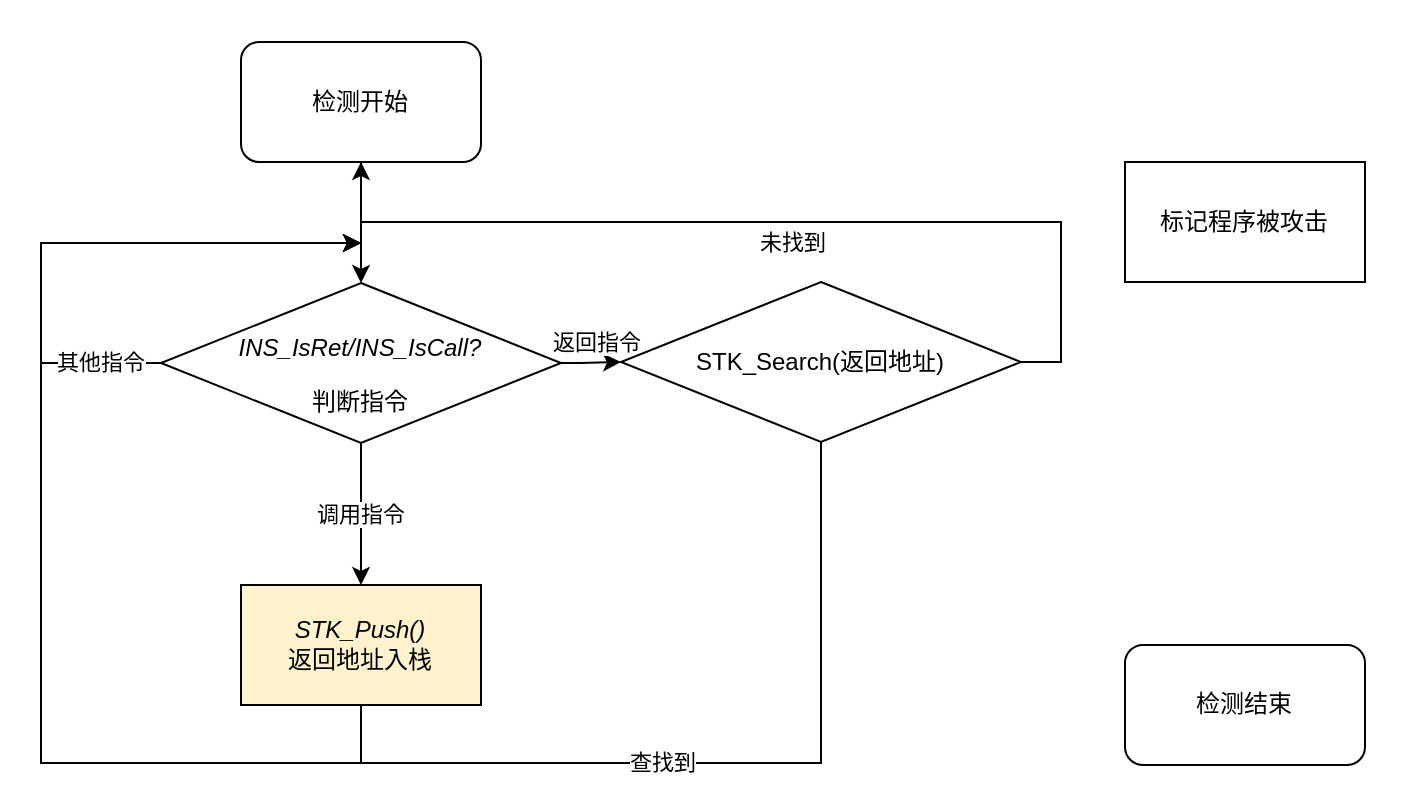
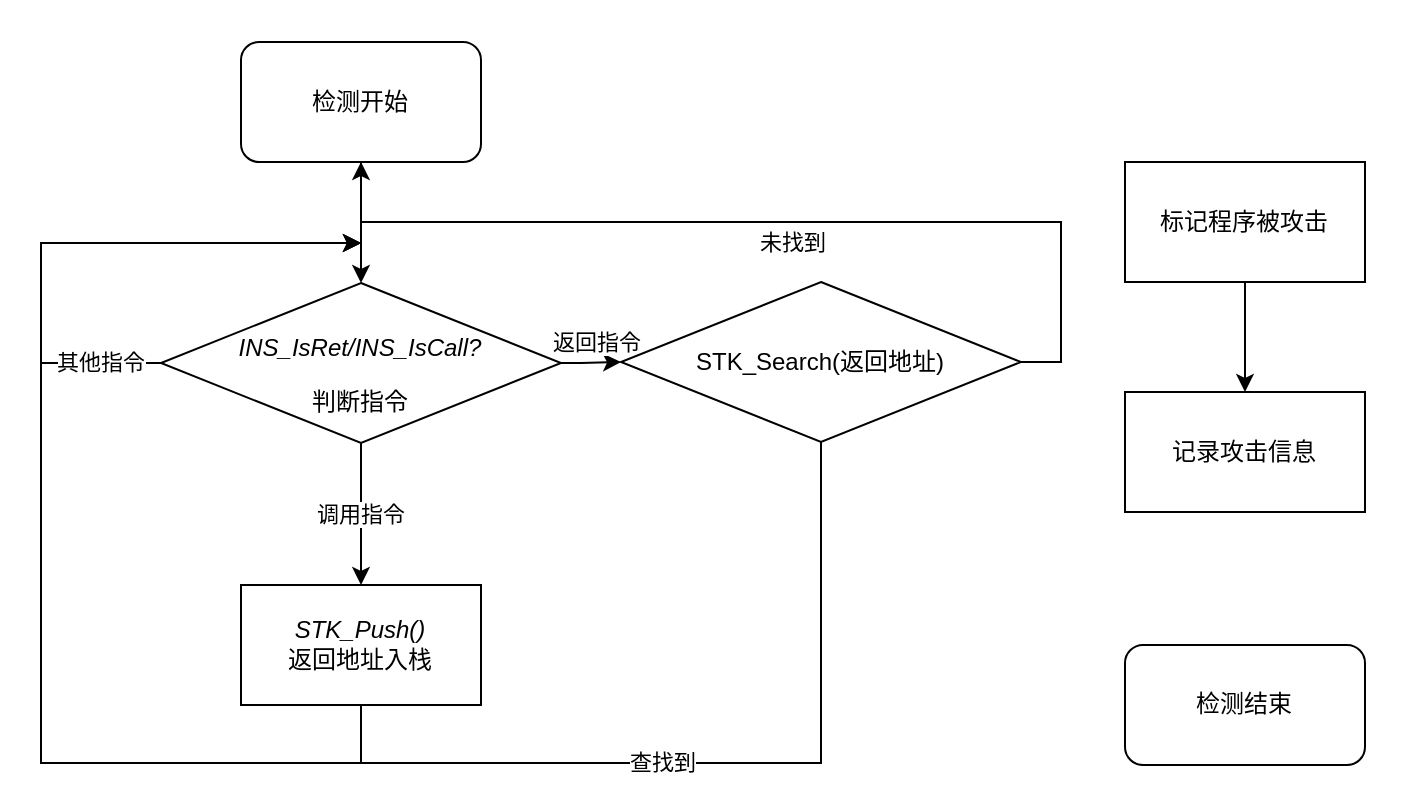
none -> (1245, 330)
none -> (1245, 452)
(361, 645) -> (361, 645)
